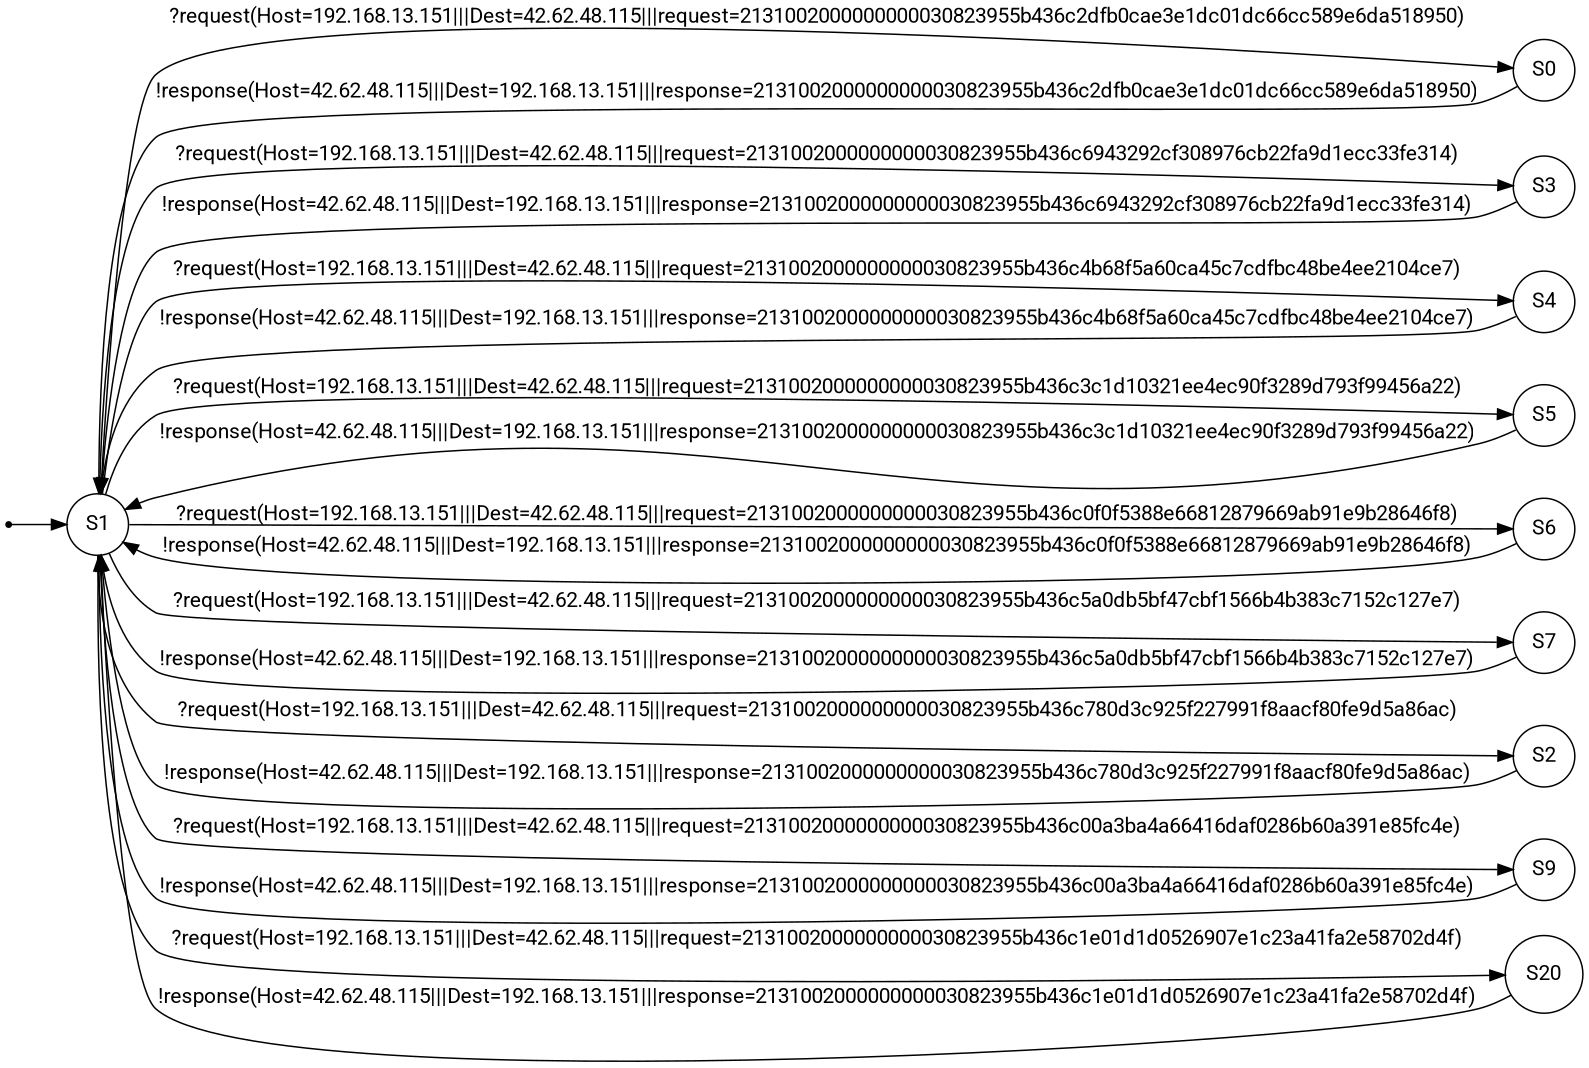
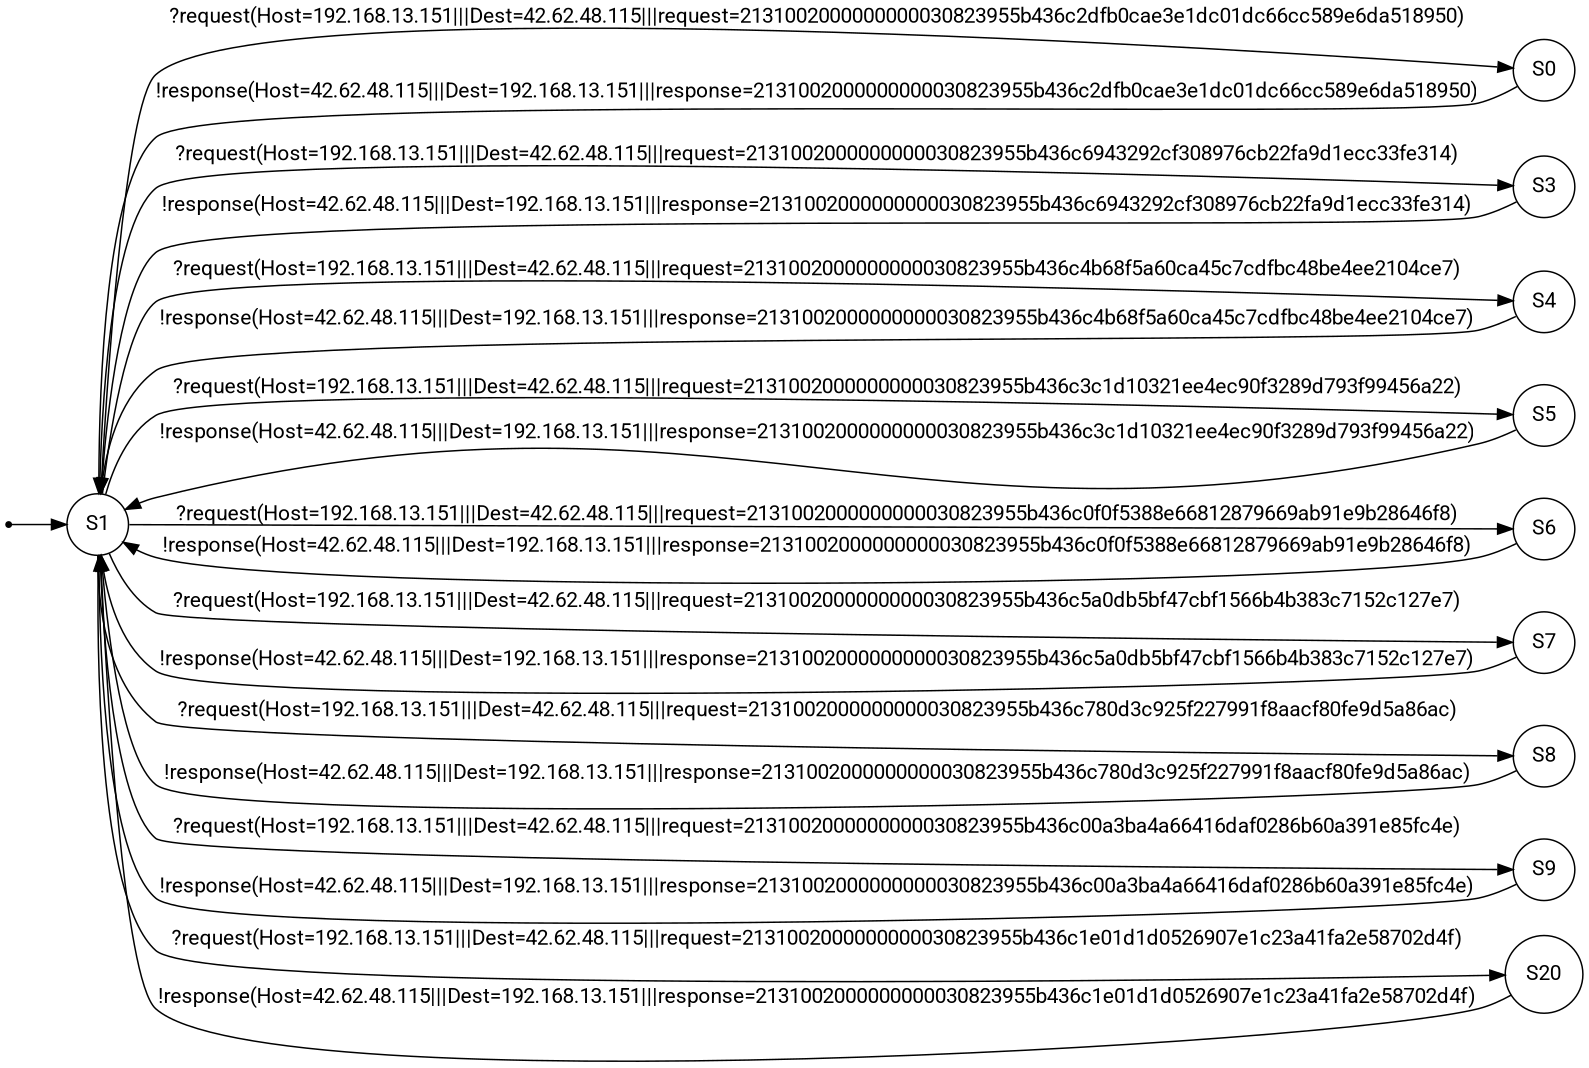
(1544, 756) -> (1544, 756)
